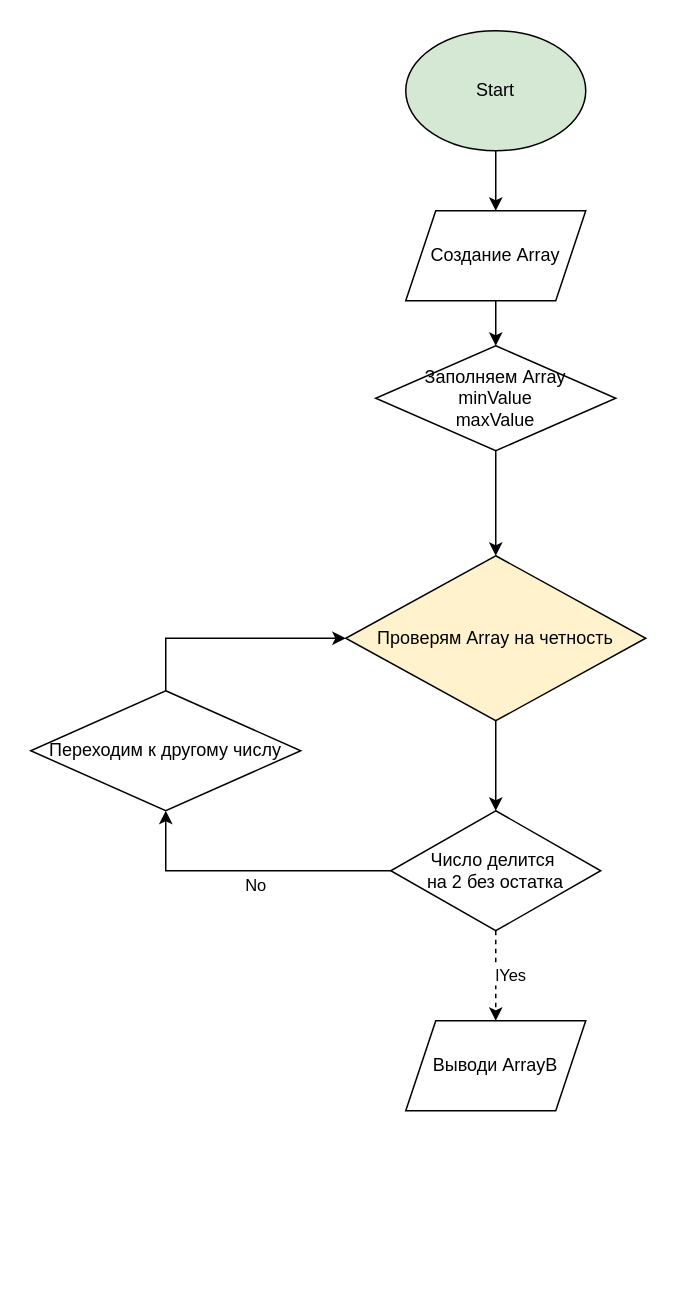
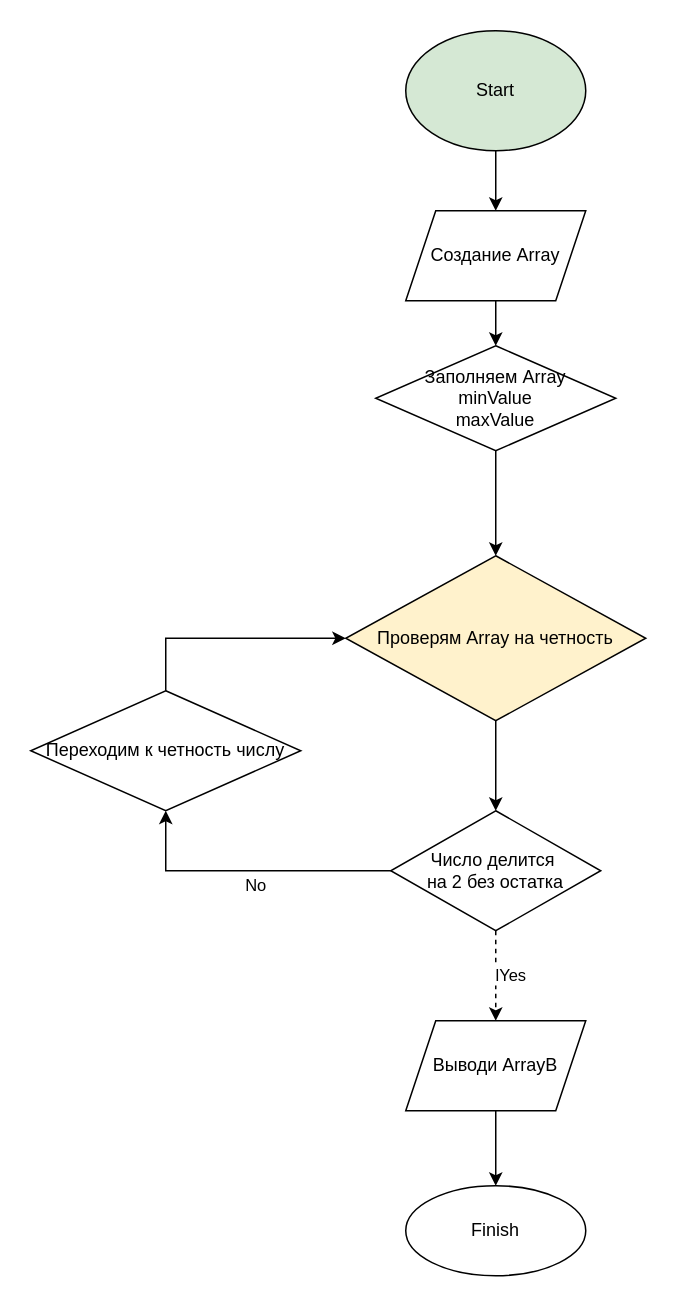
(166, 751) -> (166, 751)
none -> (496, 1143)
none -> (496, 1231)
